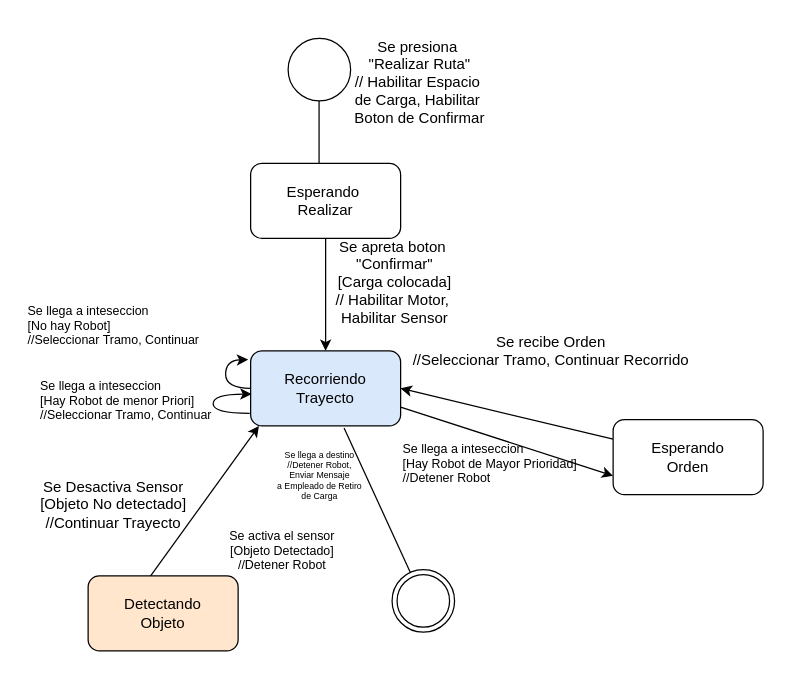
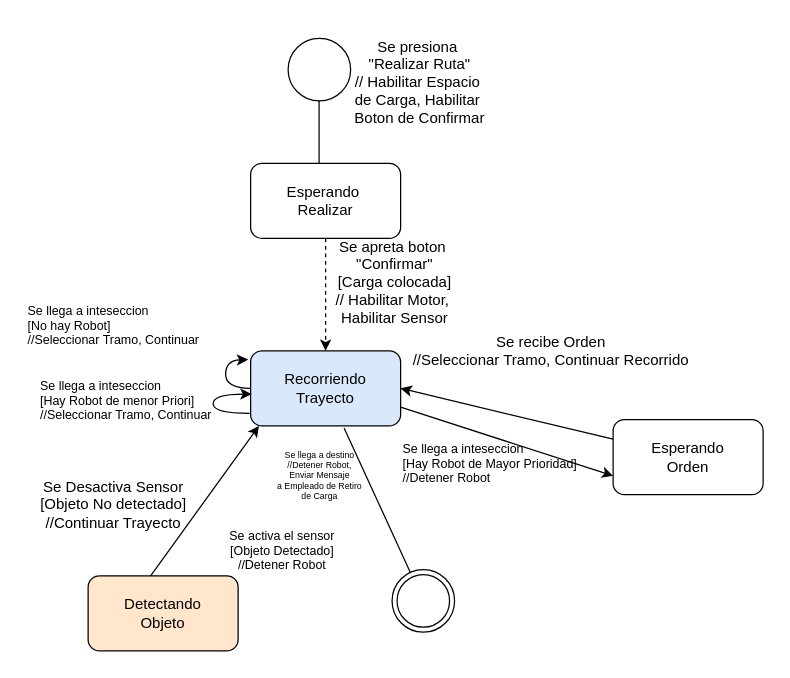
(326, 291) -> (326, 291)
